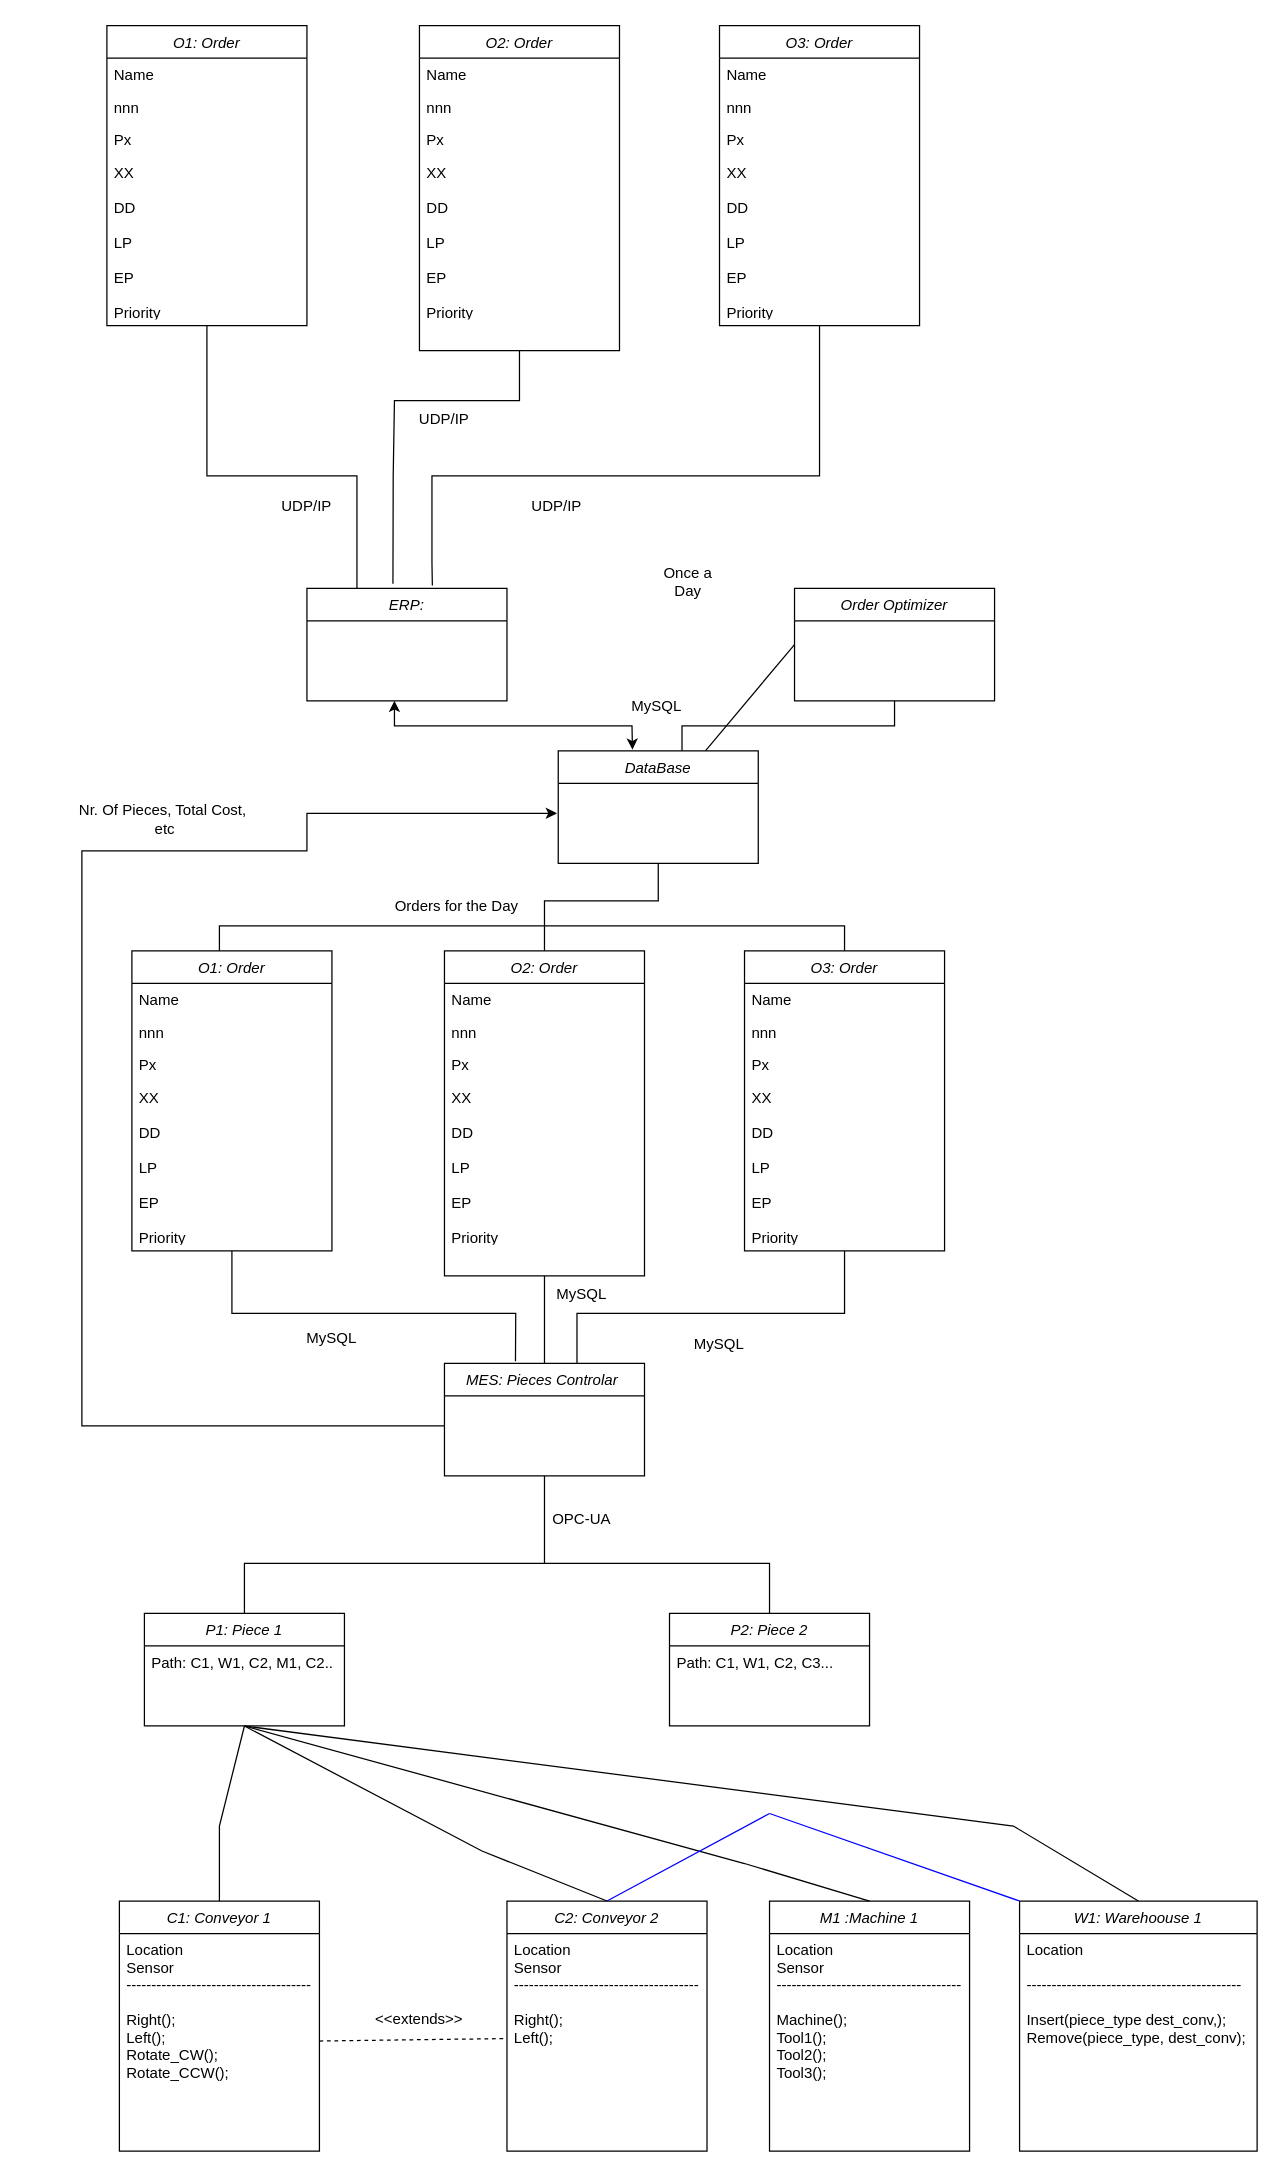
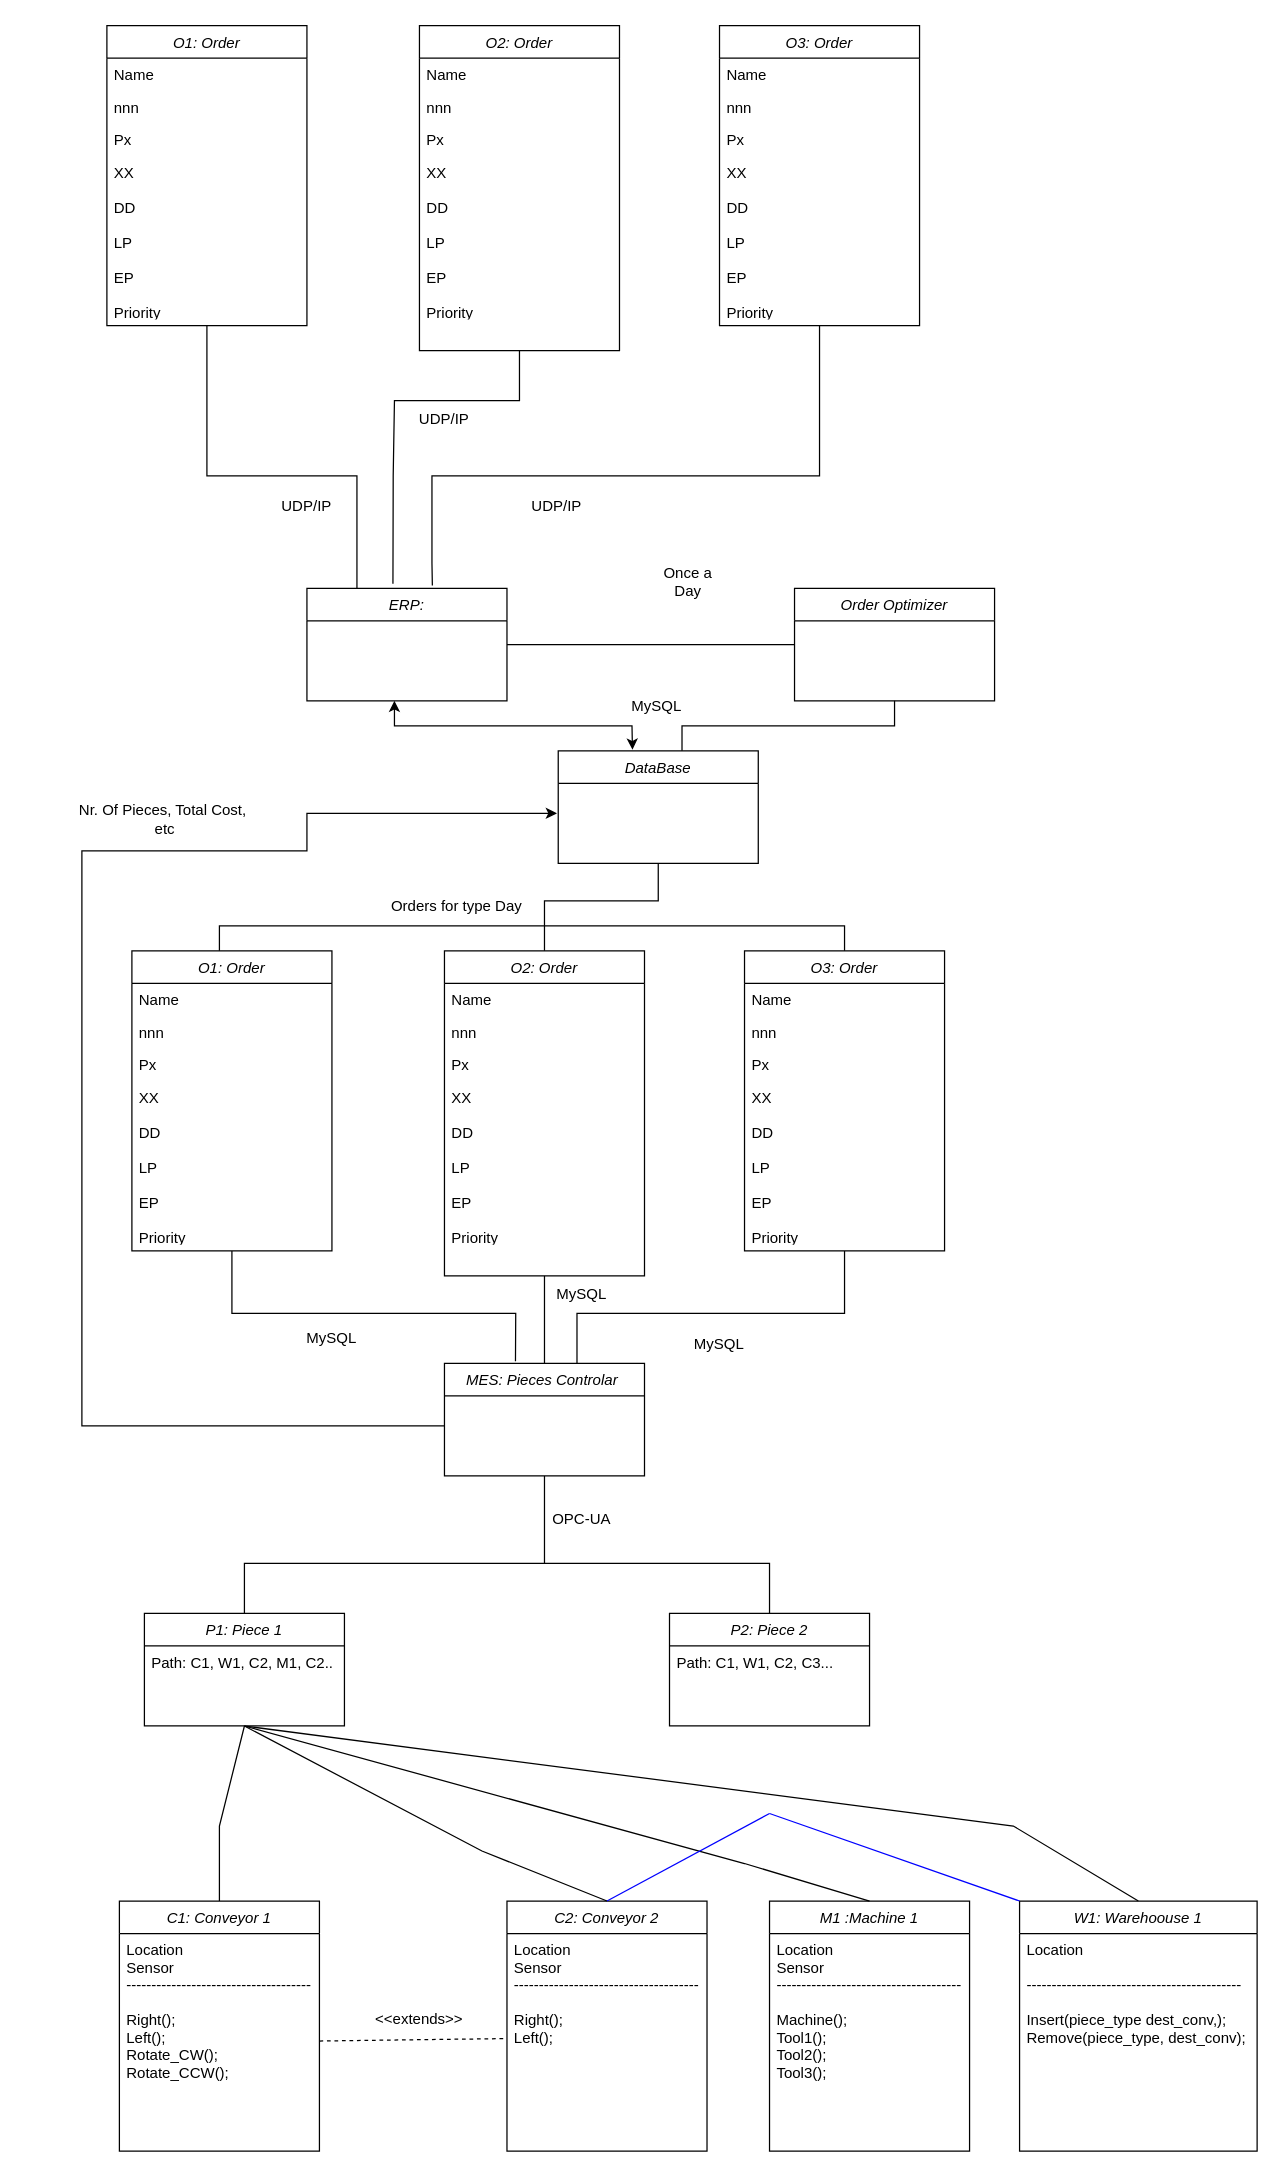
(749, 698) -> (650, 644)
(457, 907) -> (457, 907)
